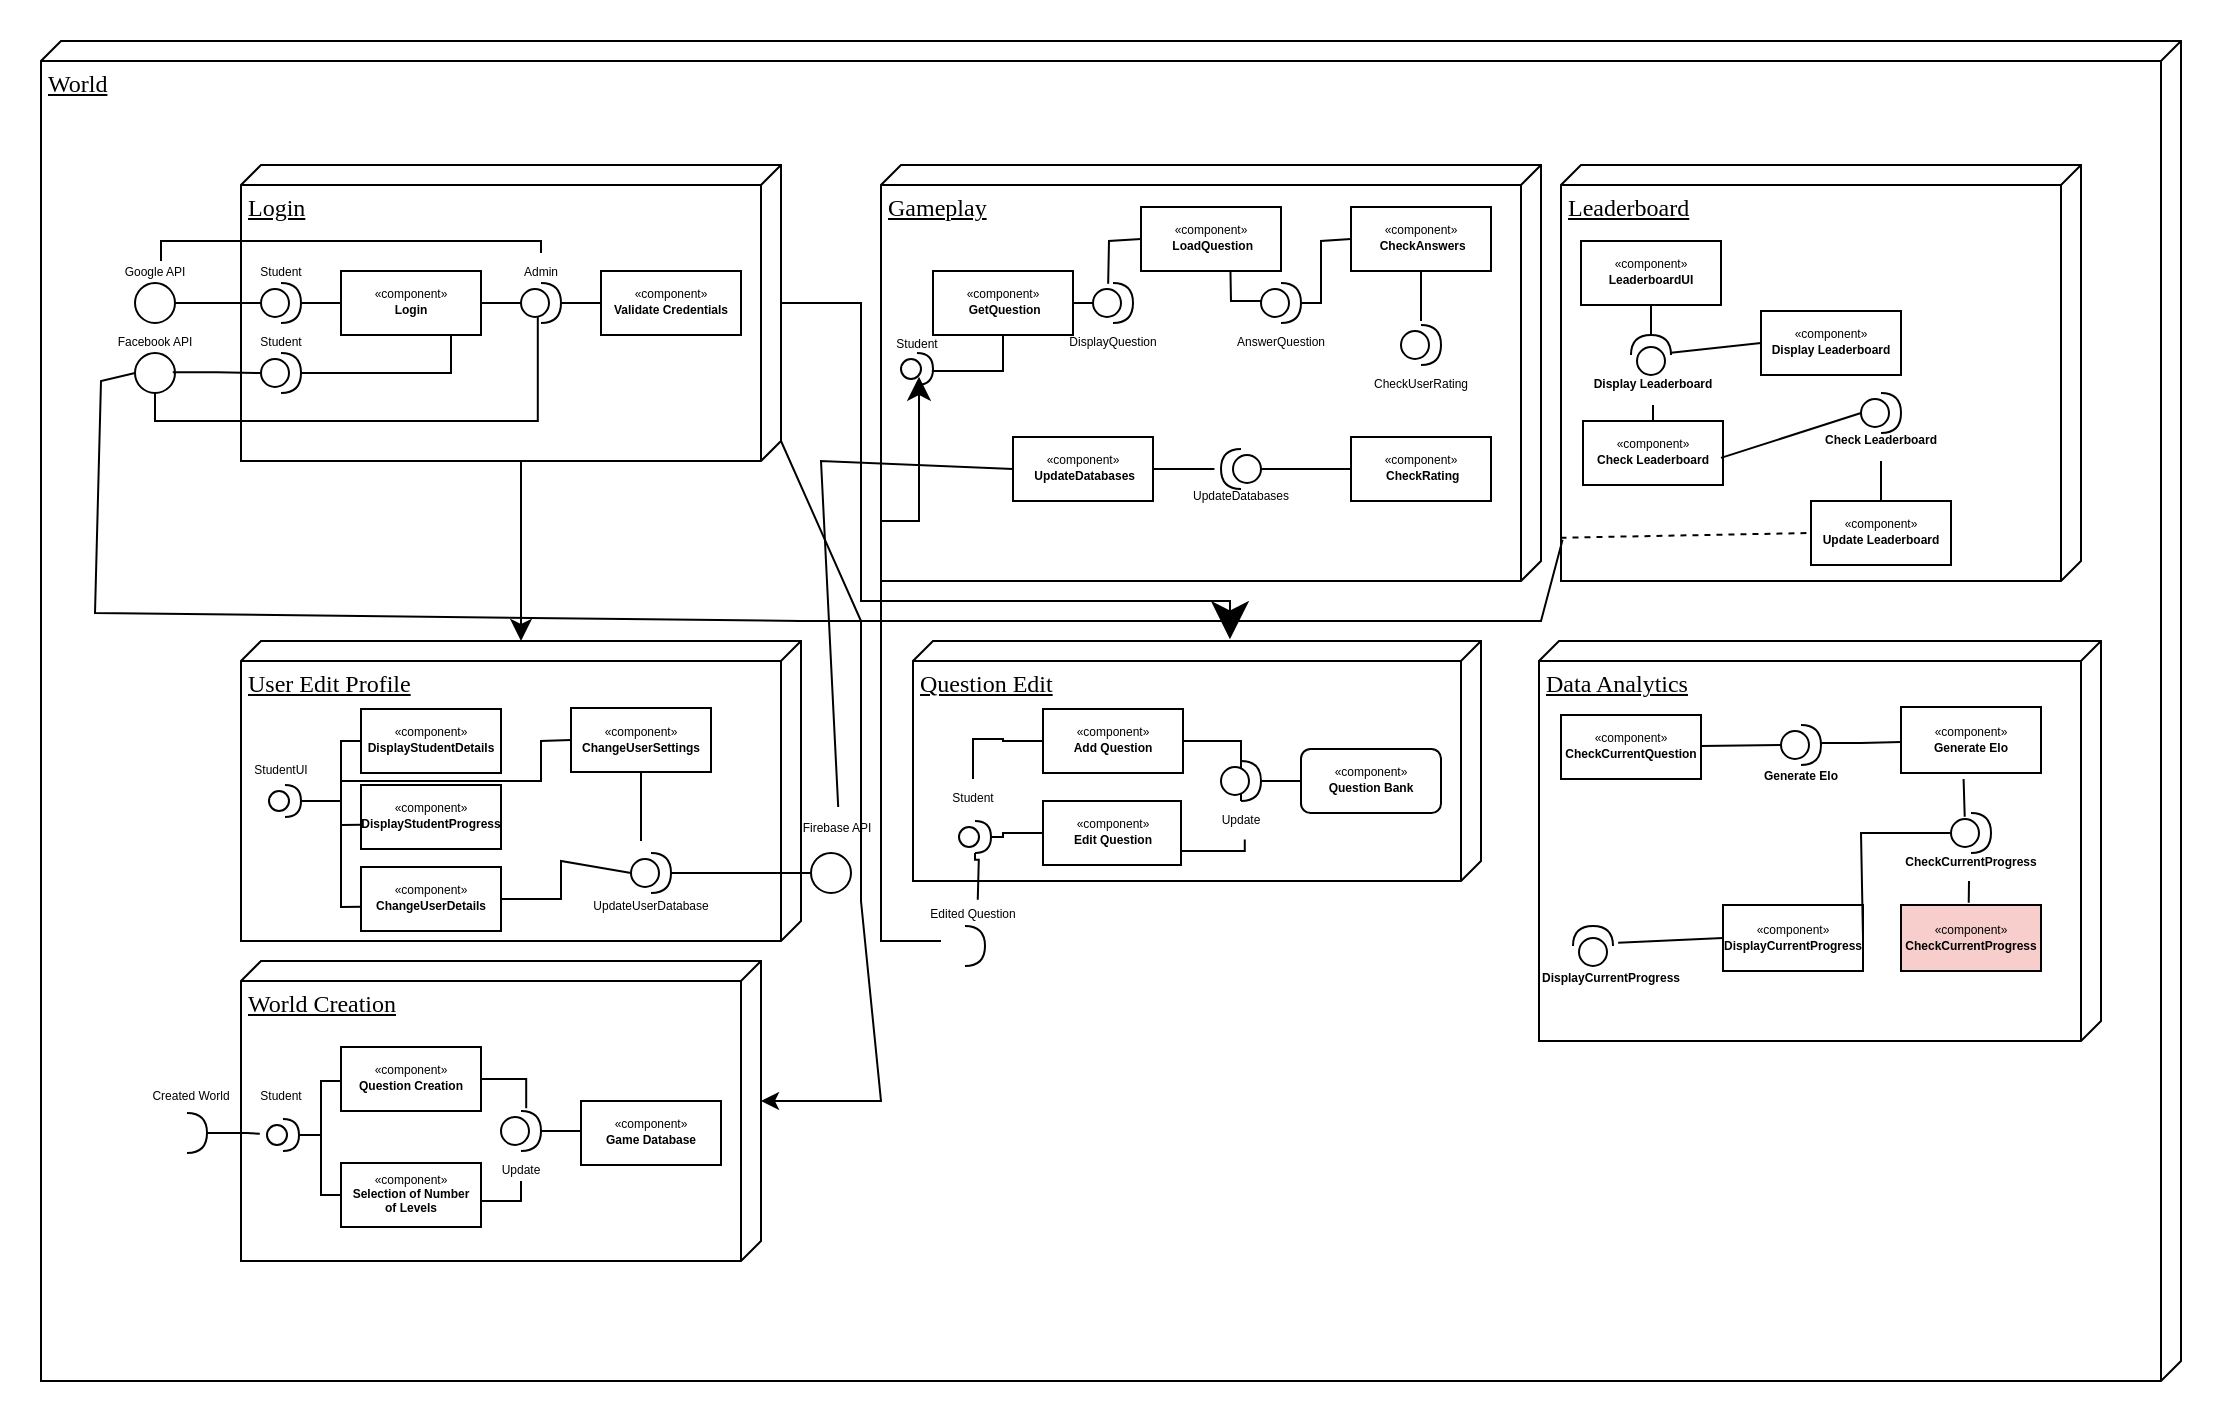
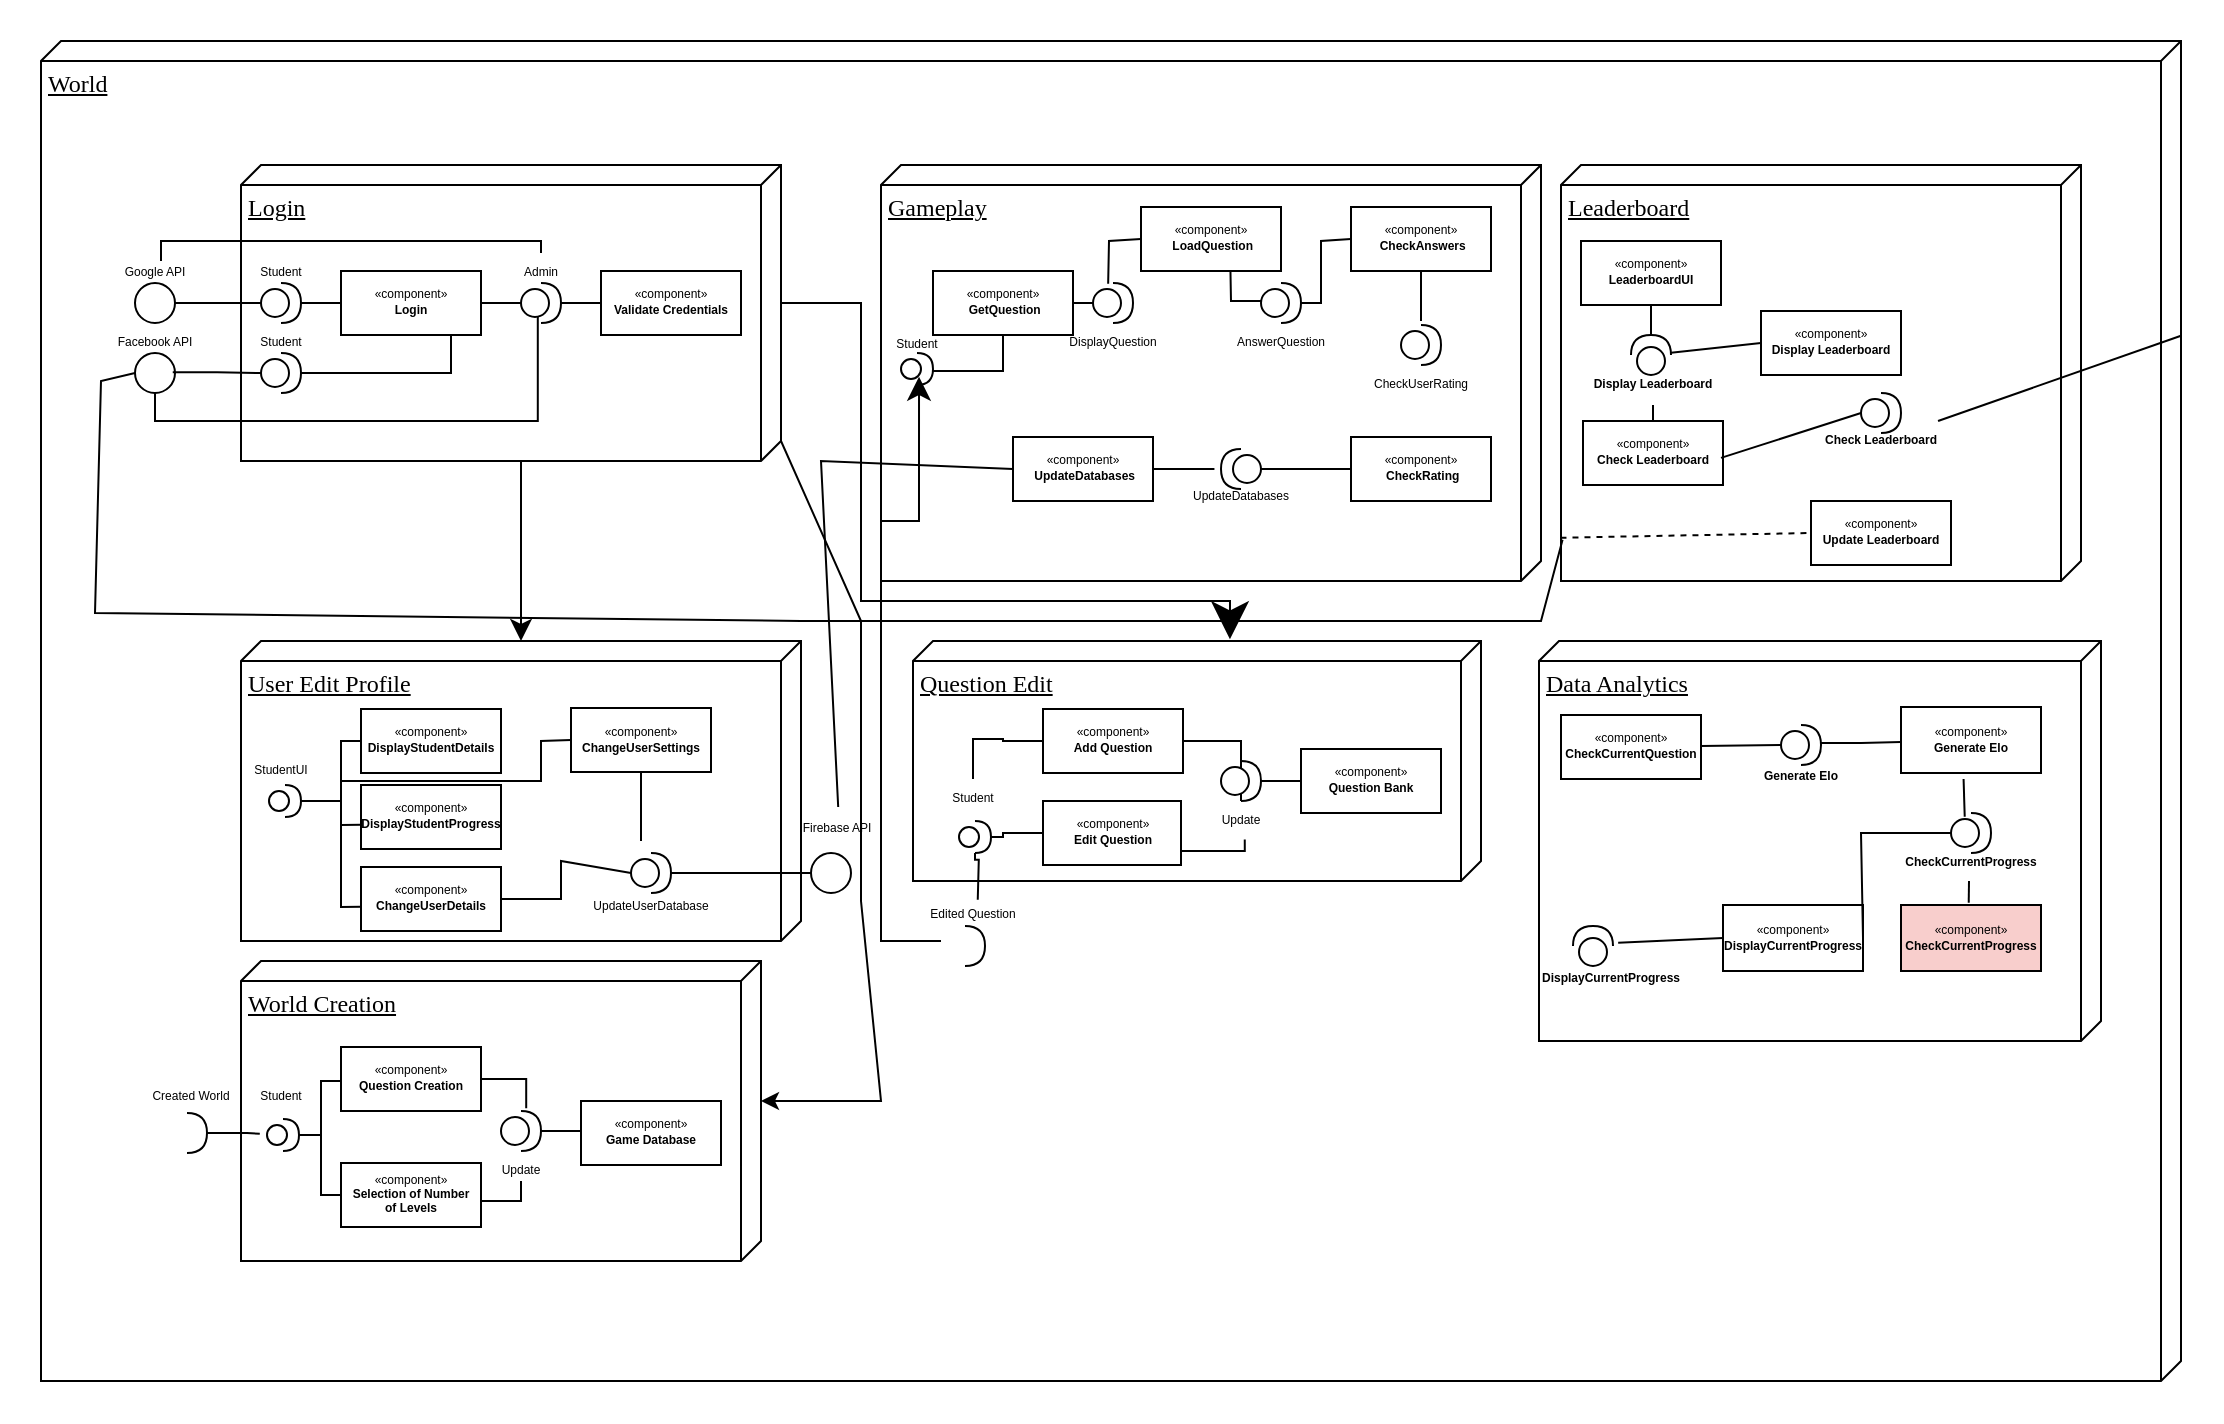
(1881, 481) -> (2059, 379)
(1371, 781) -> (1371, 781)
